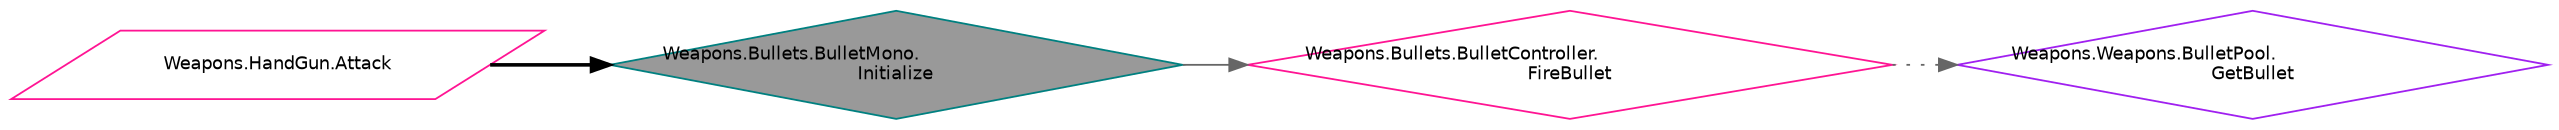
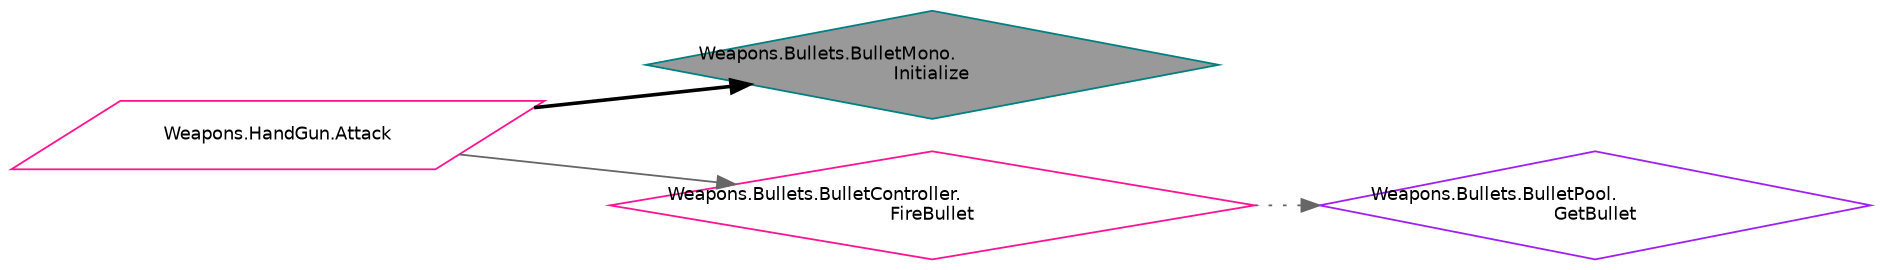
(1206, 65) -> (588, 168)
(2253, 65) -> (1595, 205)
